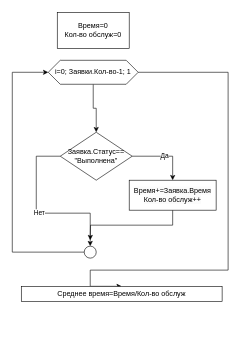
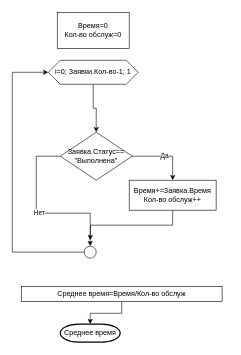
(227, 72) -> none
none -> (90, 315)
none -> (90, 333)
